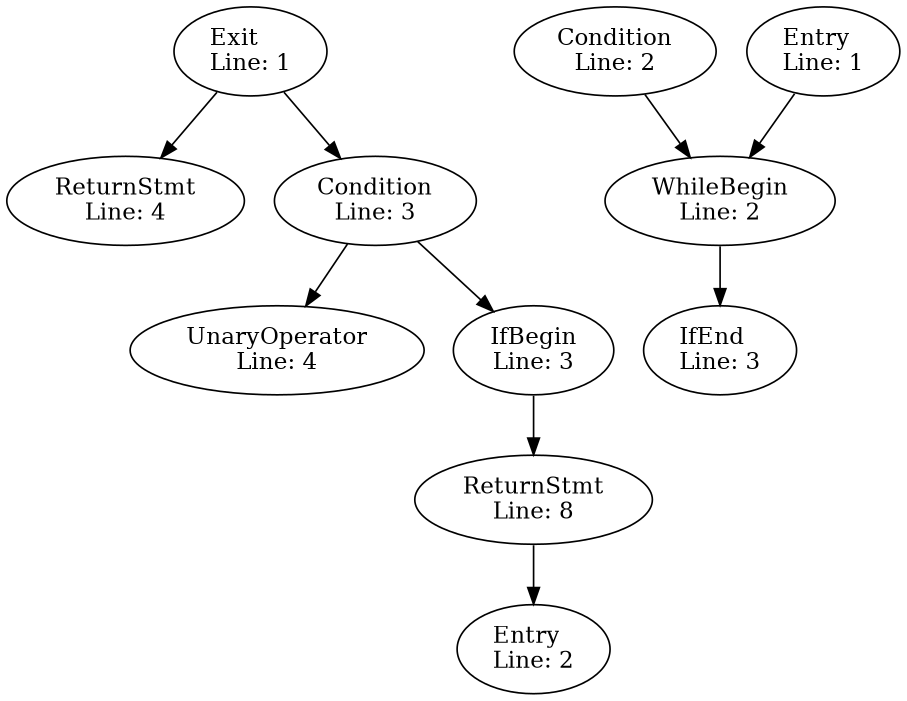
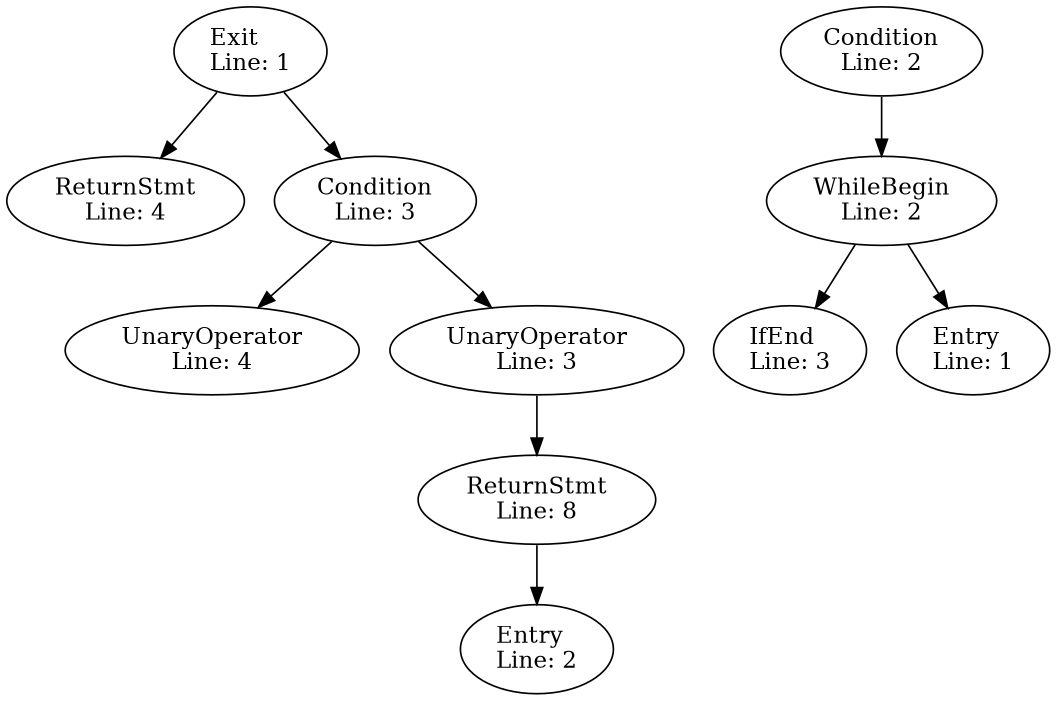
(777, 118) -> (923, 269)
(534, 350) -> (537, 350)
